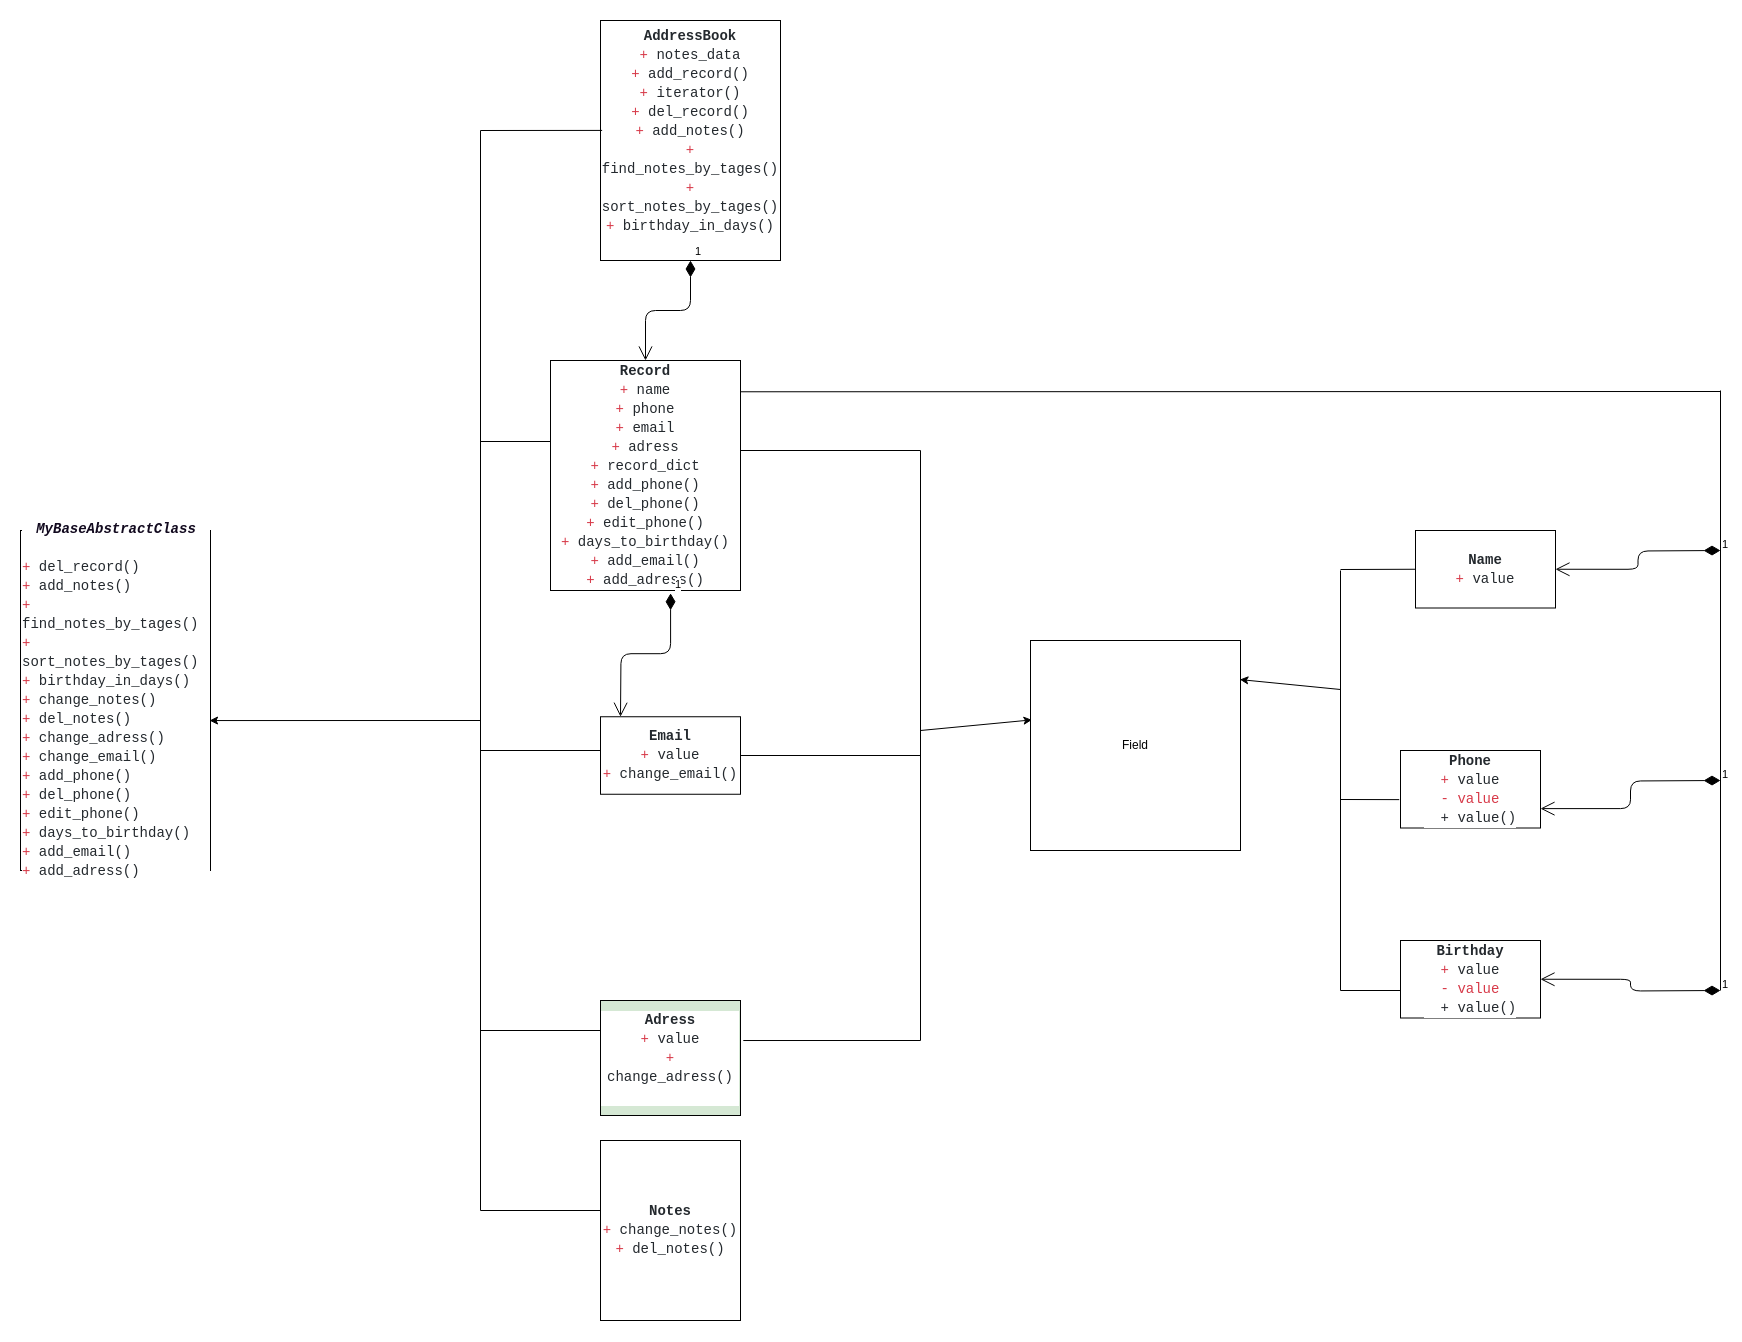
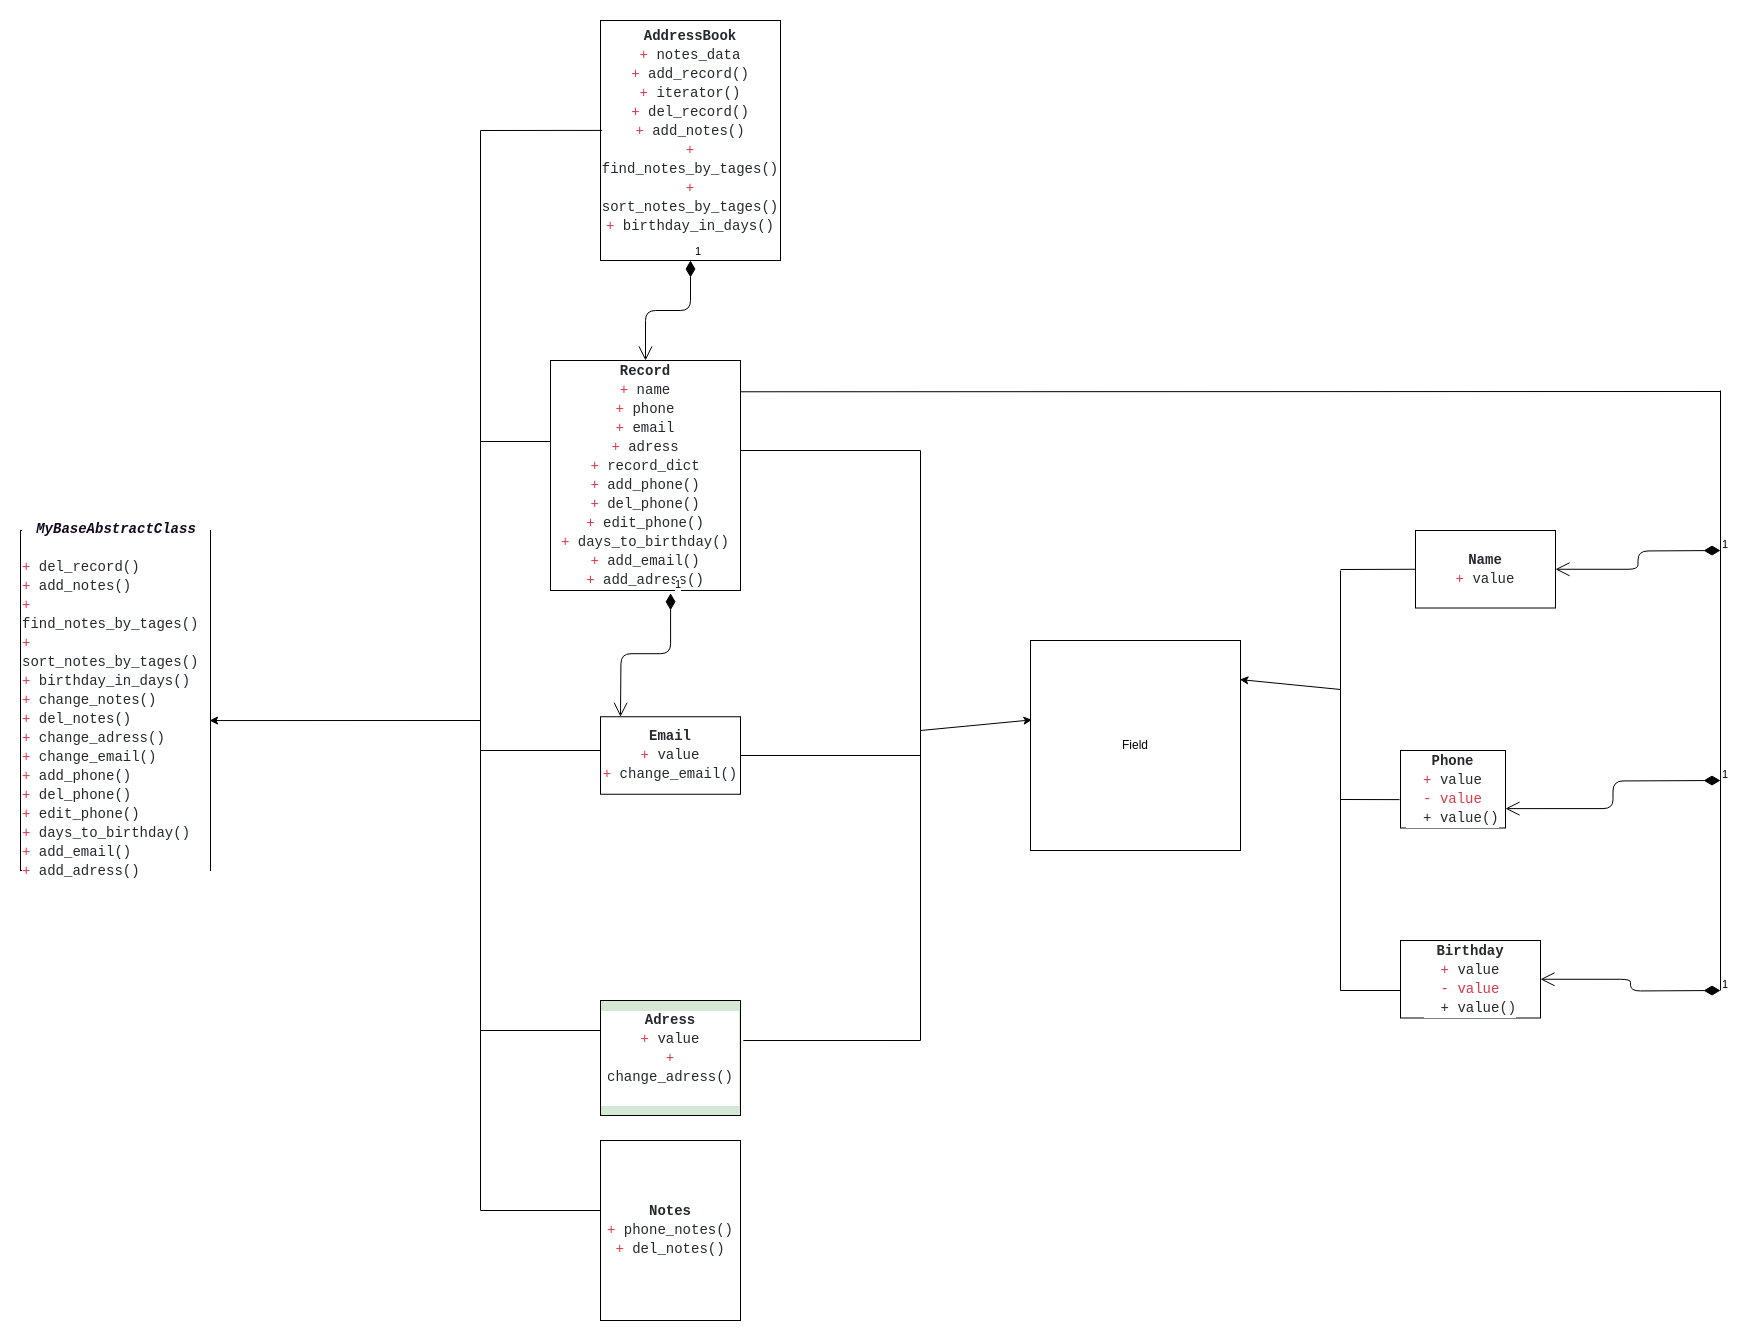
(1471, 789) -> (1453, 789)
(671, 1231) -> (671, 1231)
